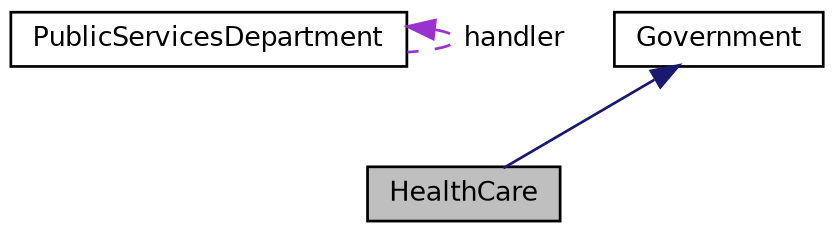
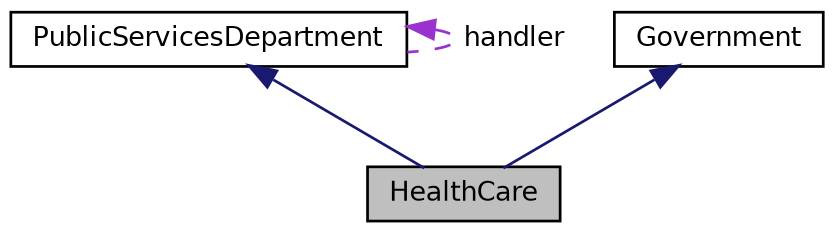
none -> (349, 124)
